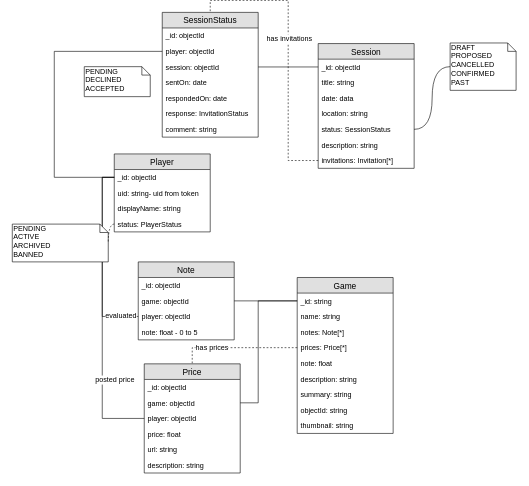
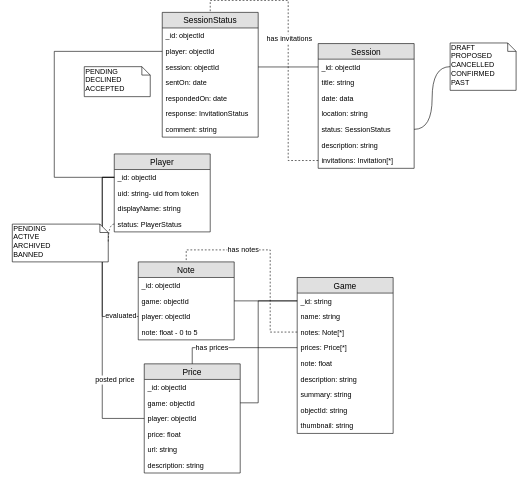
none -> (270, 290)
(262, 348) -> (262, 348)
